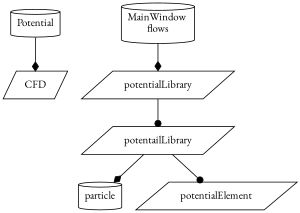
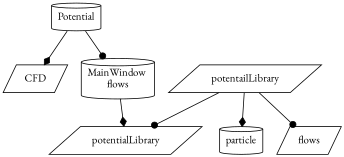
none -> (93, 42)
(158, 110) -> (188, 108)
(217, 196) -> (309, 140)
